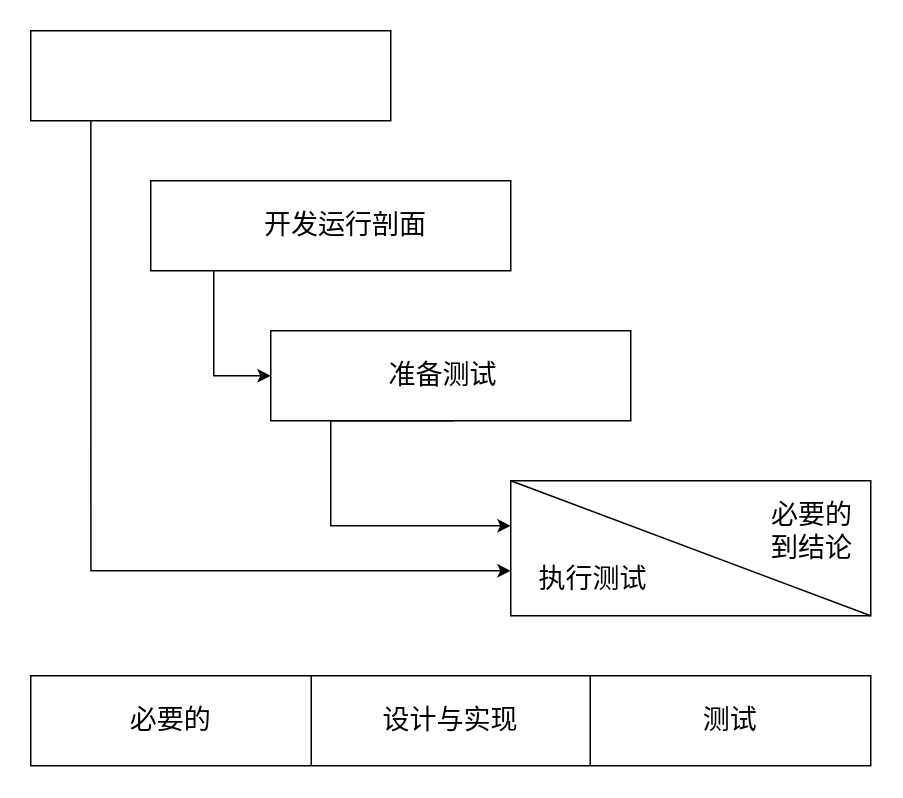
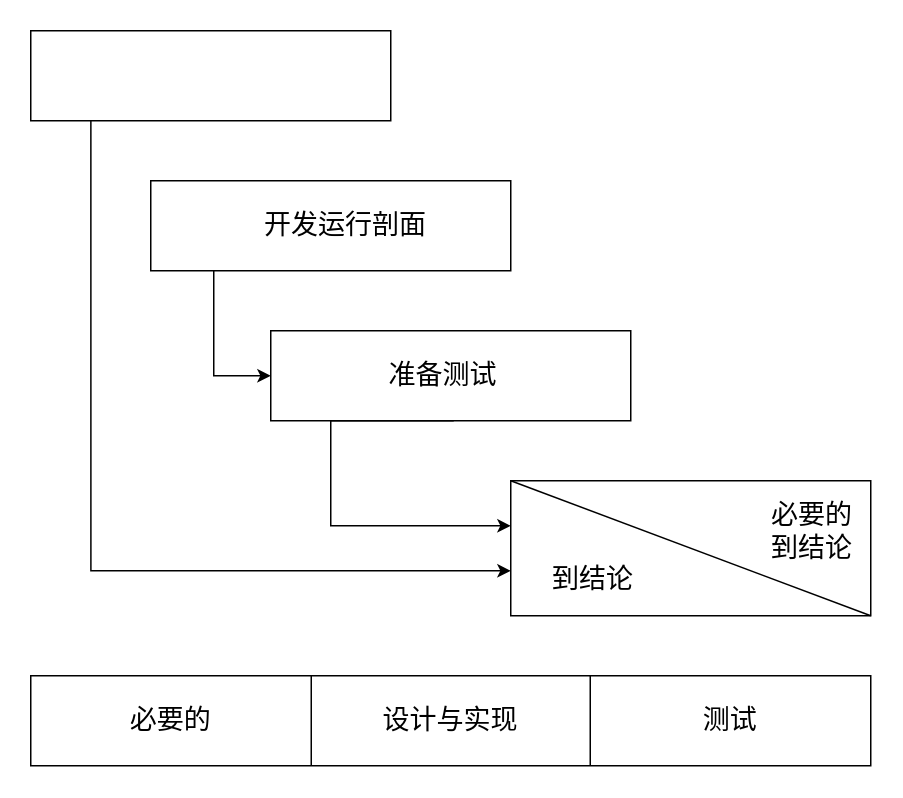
(593, 580) -> (593, 580)
